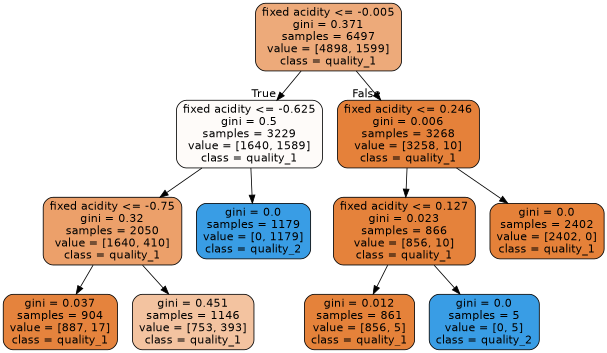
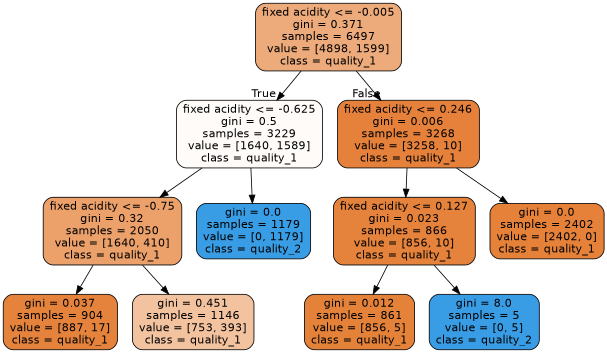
(484, 322) -> (484, 322)
